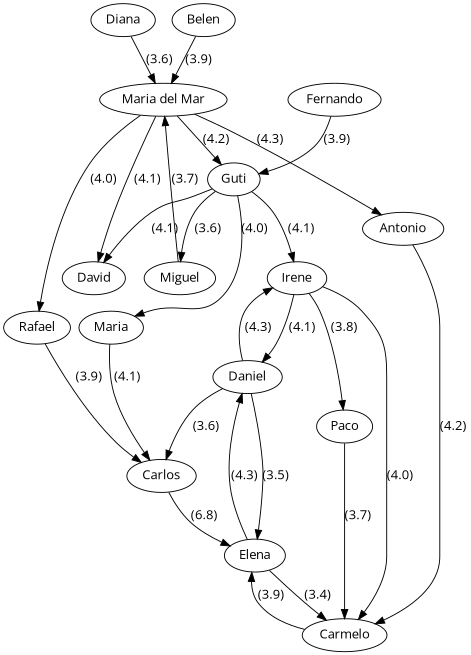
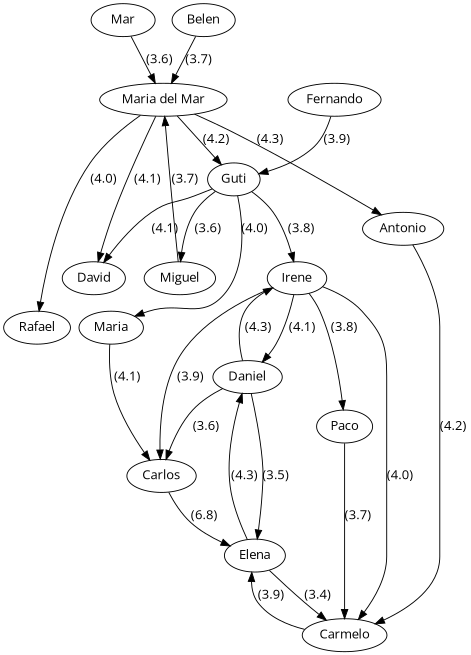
(123, 20) -> (123, 20)
(199, 60) -> (199, 60)
(302, 229) -> (302, 229)
(84, 405) -> (185, 348)
